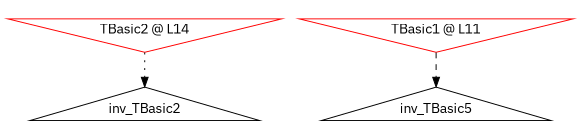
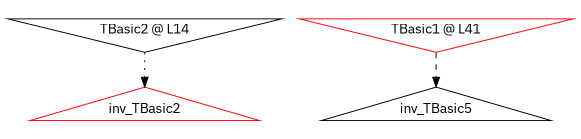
(145, 30) -> (145, 30)
(436, 30) -> (436, 30)
(145, 109) -> (145, 109)
